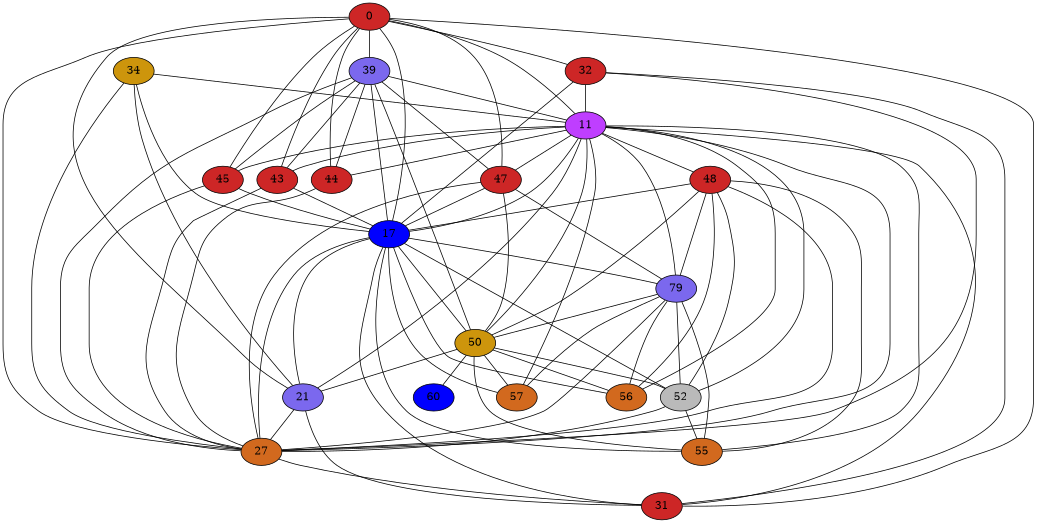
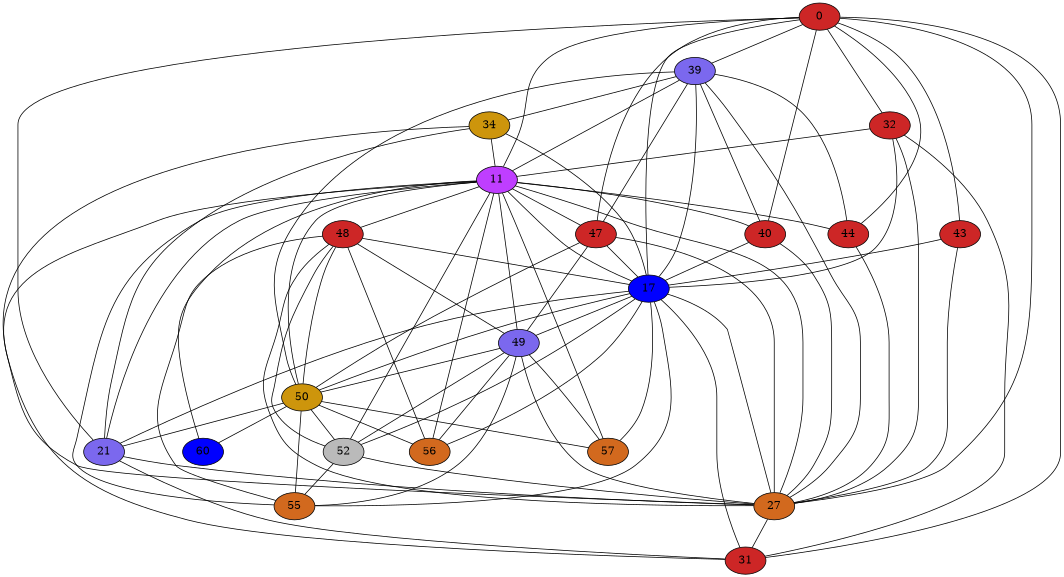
(323, 125) -> (592, 98)
(427, 140) -> (254, 239)
(223, 180) -> (765, 234)
(676, 289) -> (519, 343)
